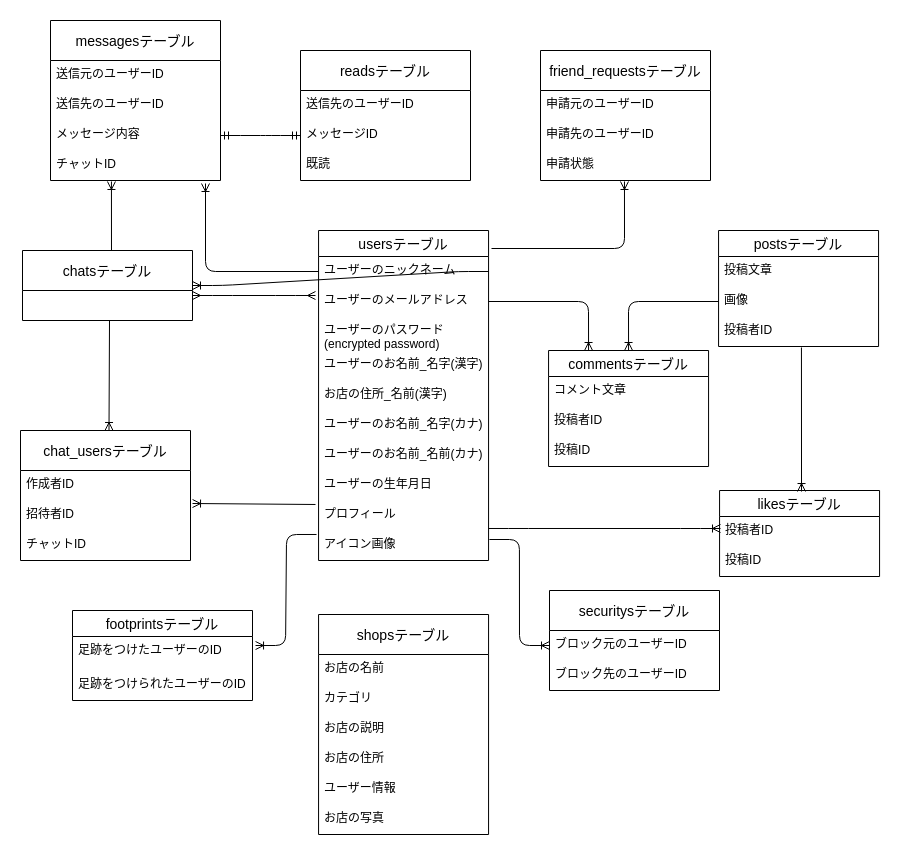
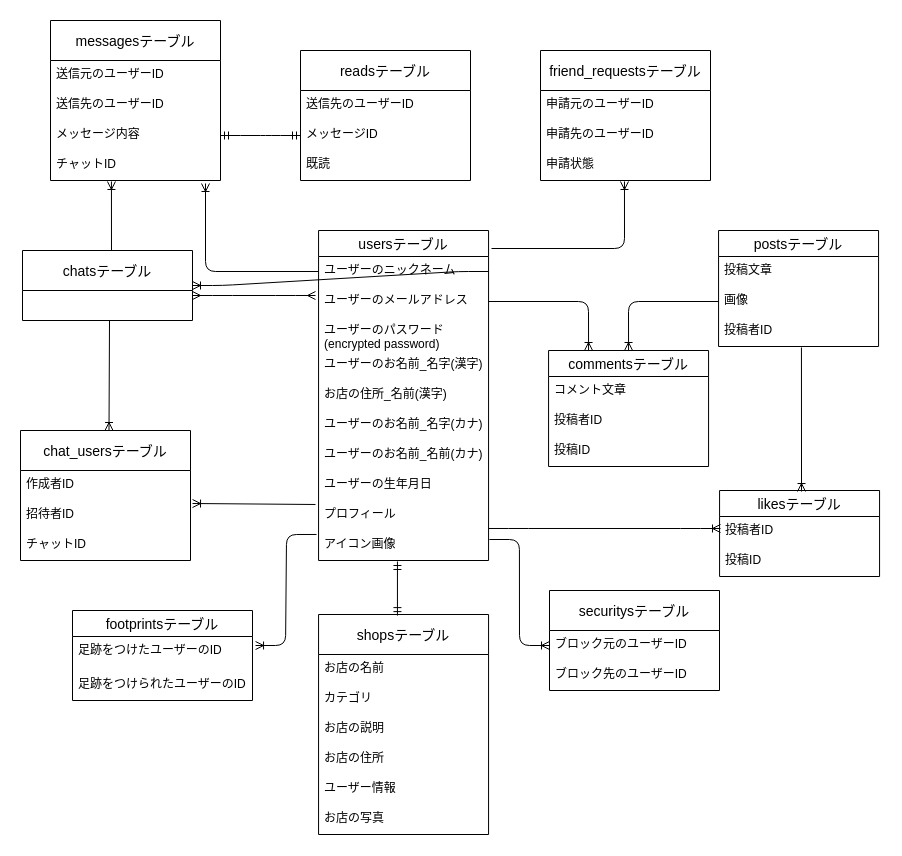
none -> (397, 589)
